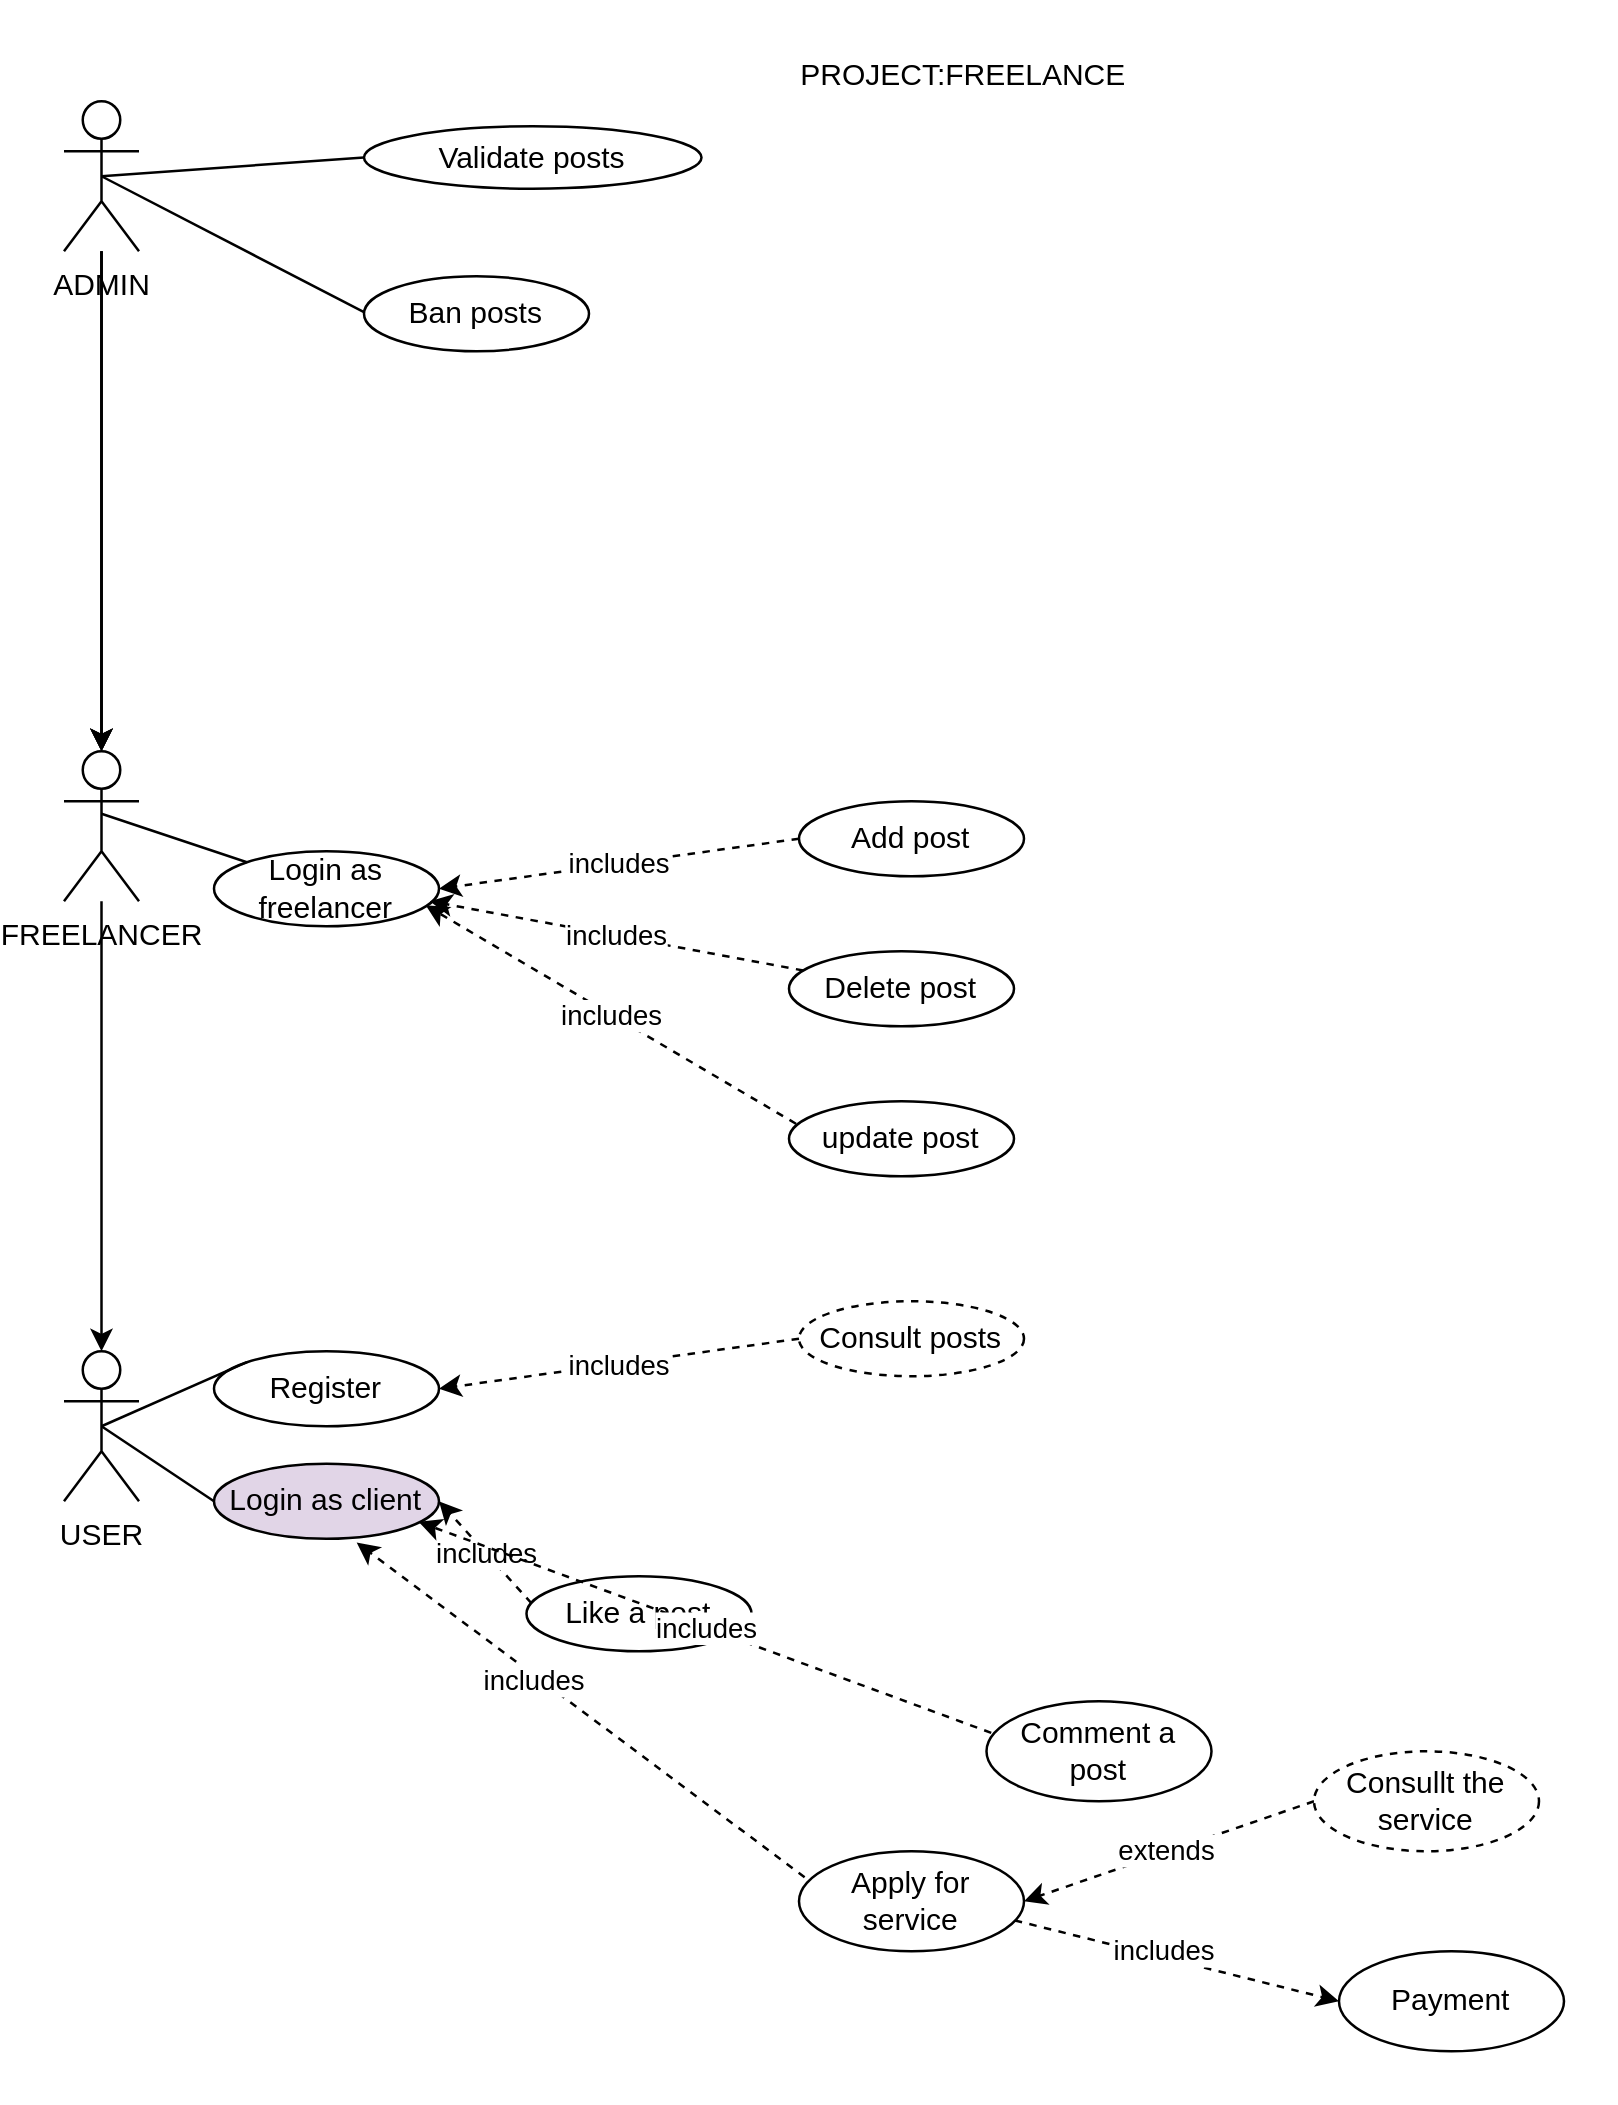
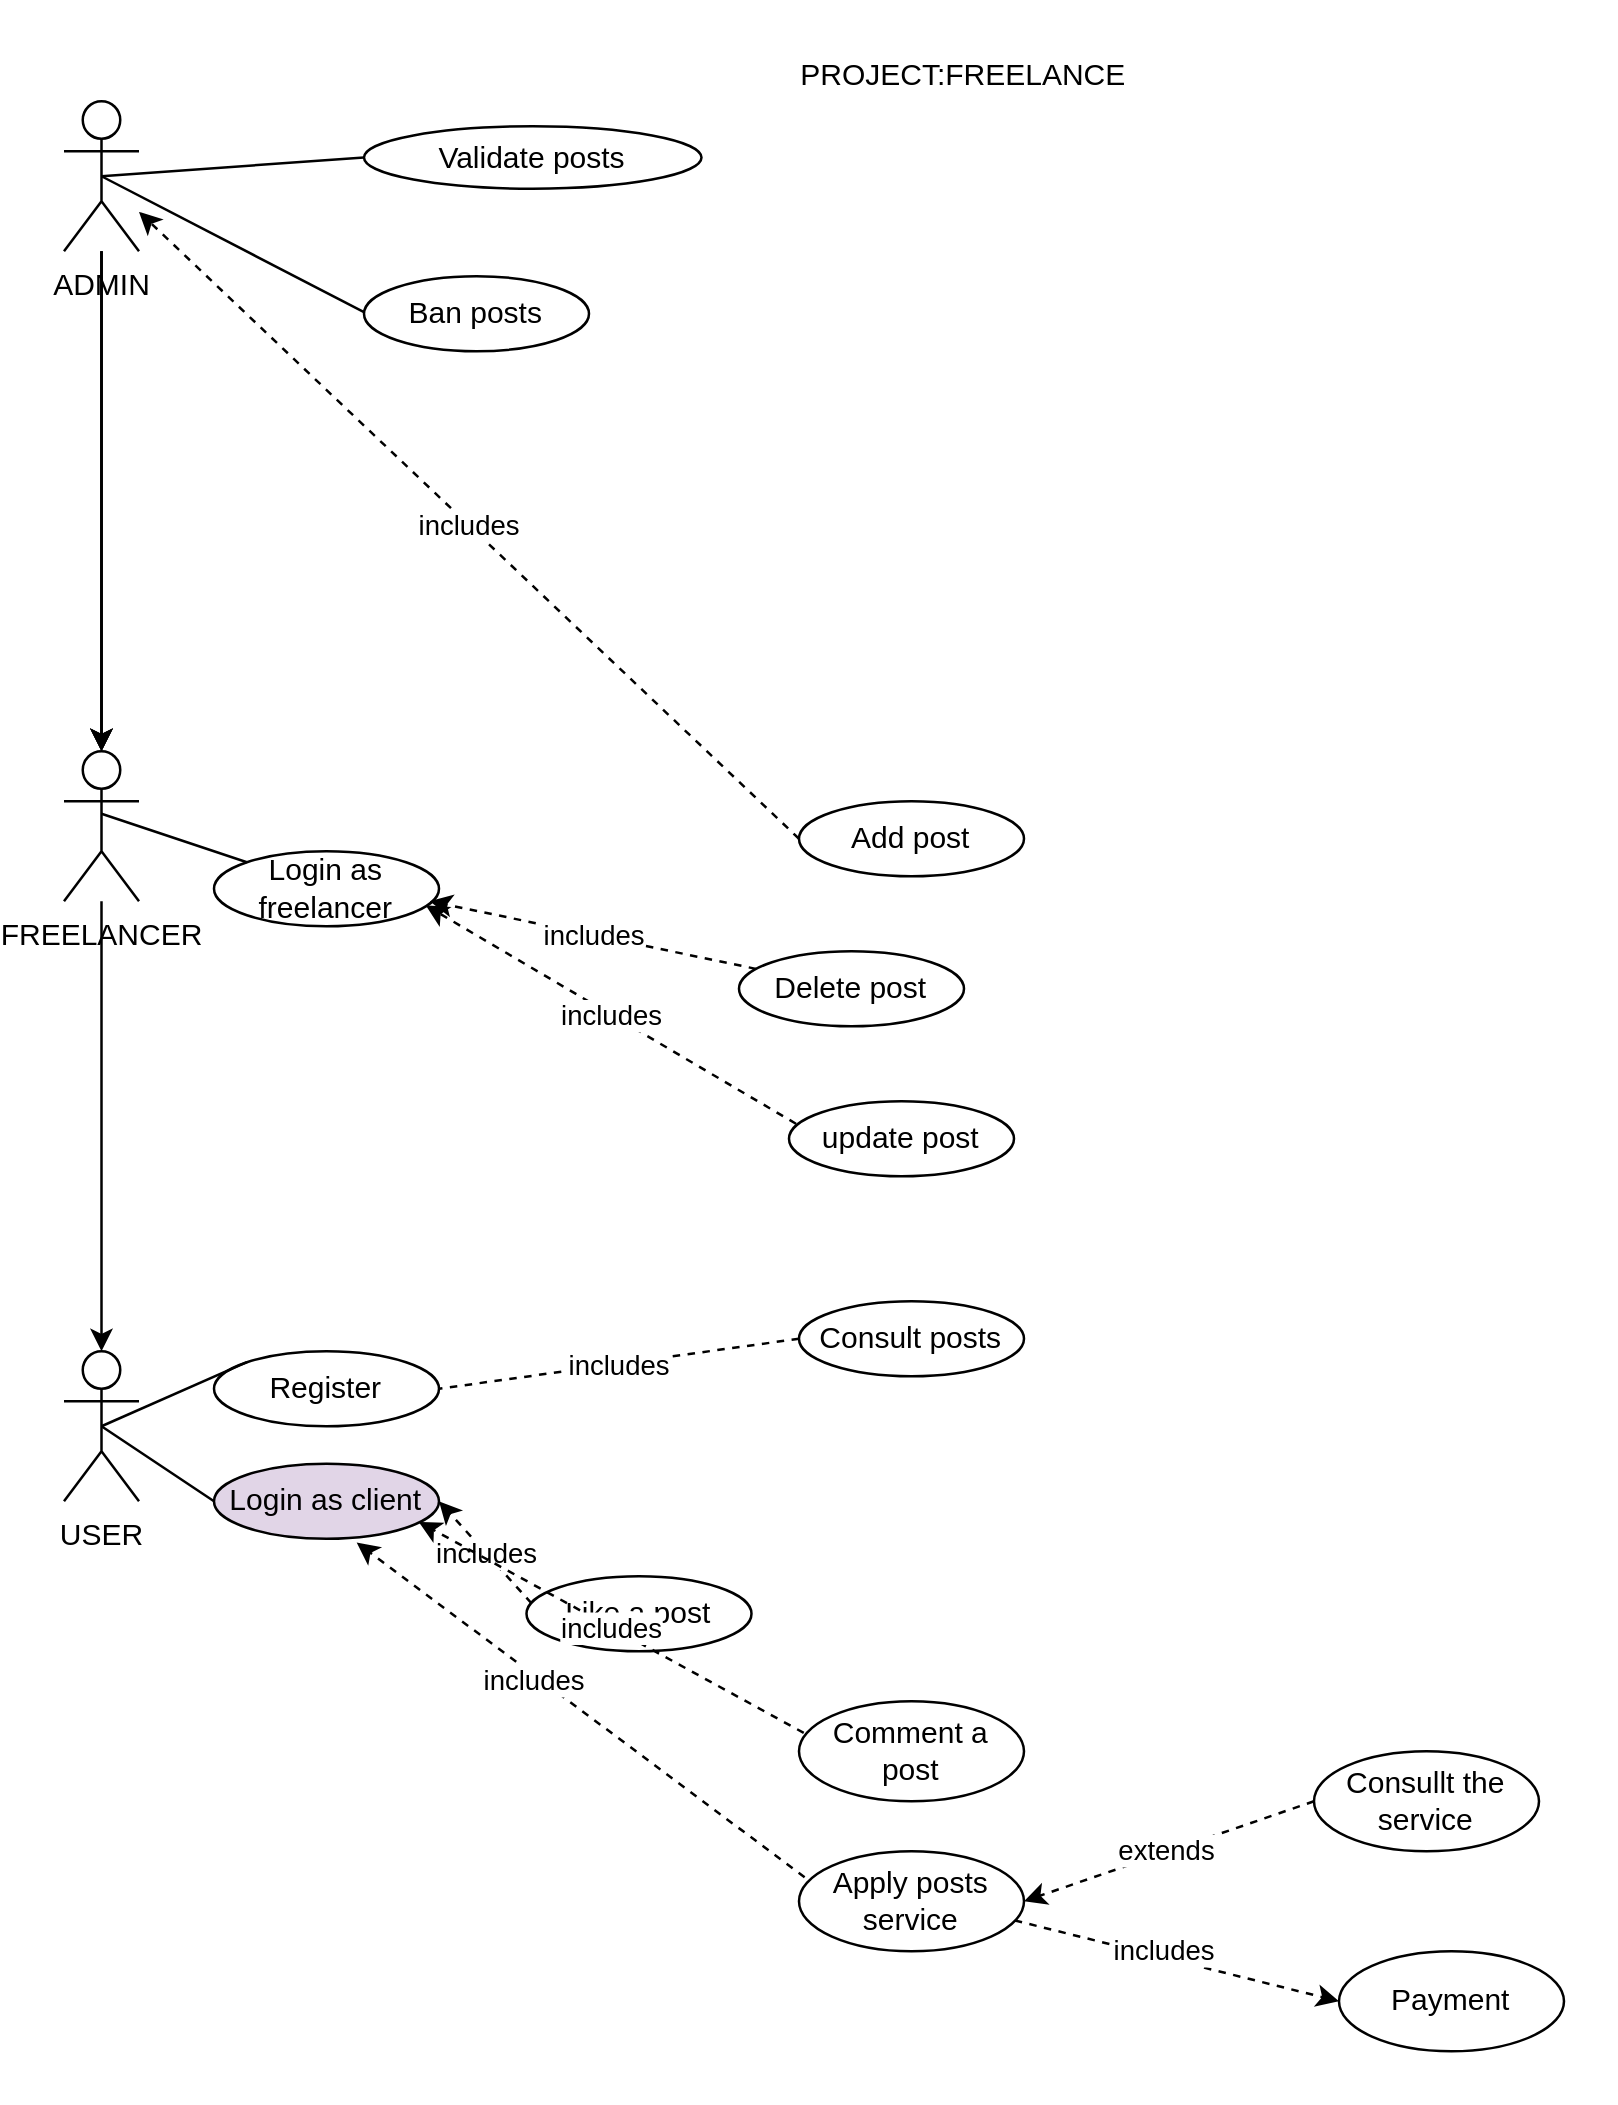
(627, 863) -> (316, 380)
(901, 989) -> (851, 989)
(911, 1339) -> (911, 1339)
(458, 1386) -> (450, 1387)
(1099, 1751) -> (911, 1751)
(1426, 1801) -> (1426, 1801)
(911, 1901) -> (911, 1901)
